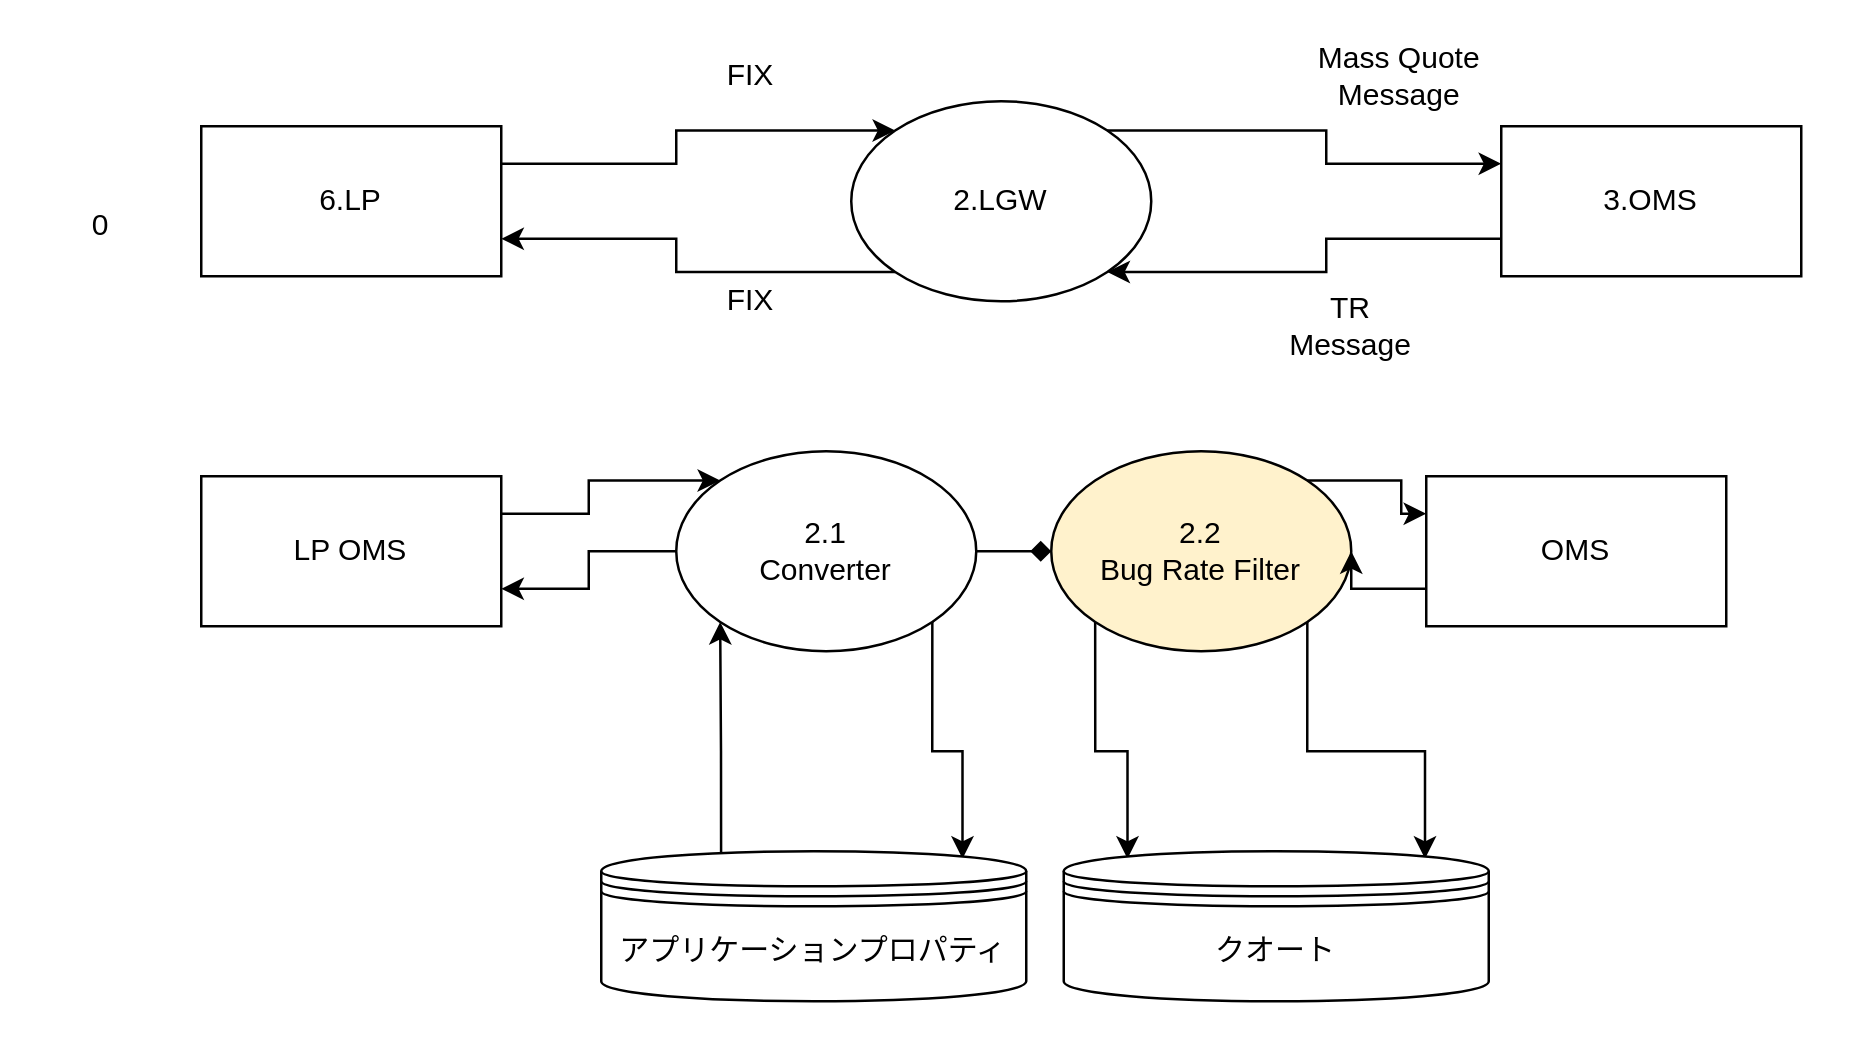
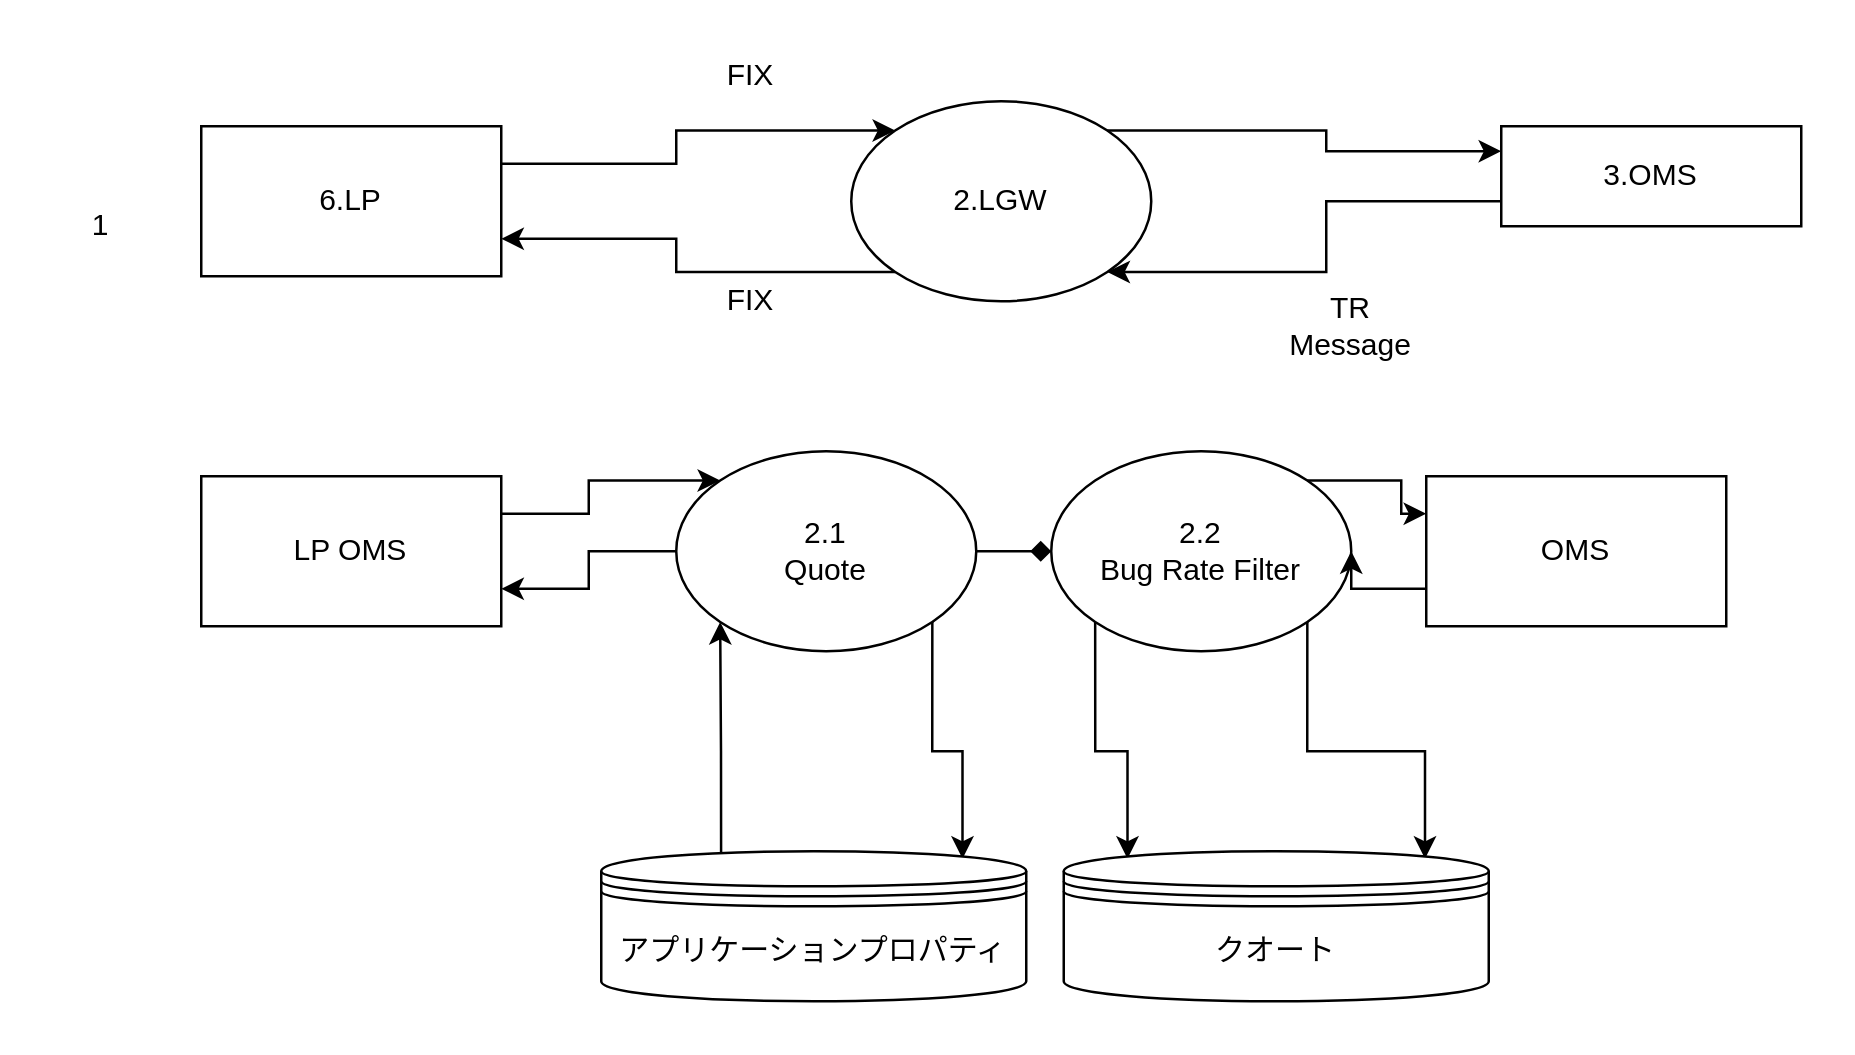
(1400, 76) -> none
(1651, 201) -> (1651, 176)
(101, 226) -> (101, 226)
(826, 551) -> (826, 551)
(1201, 551) -> (1201, 551)
